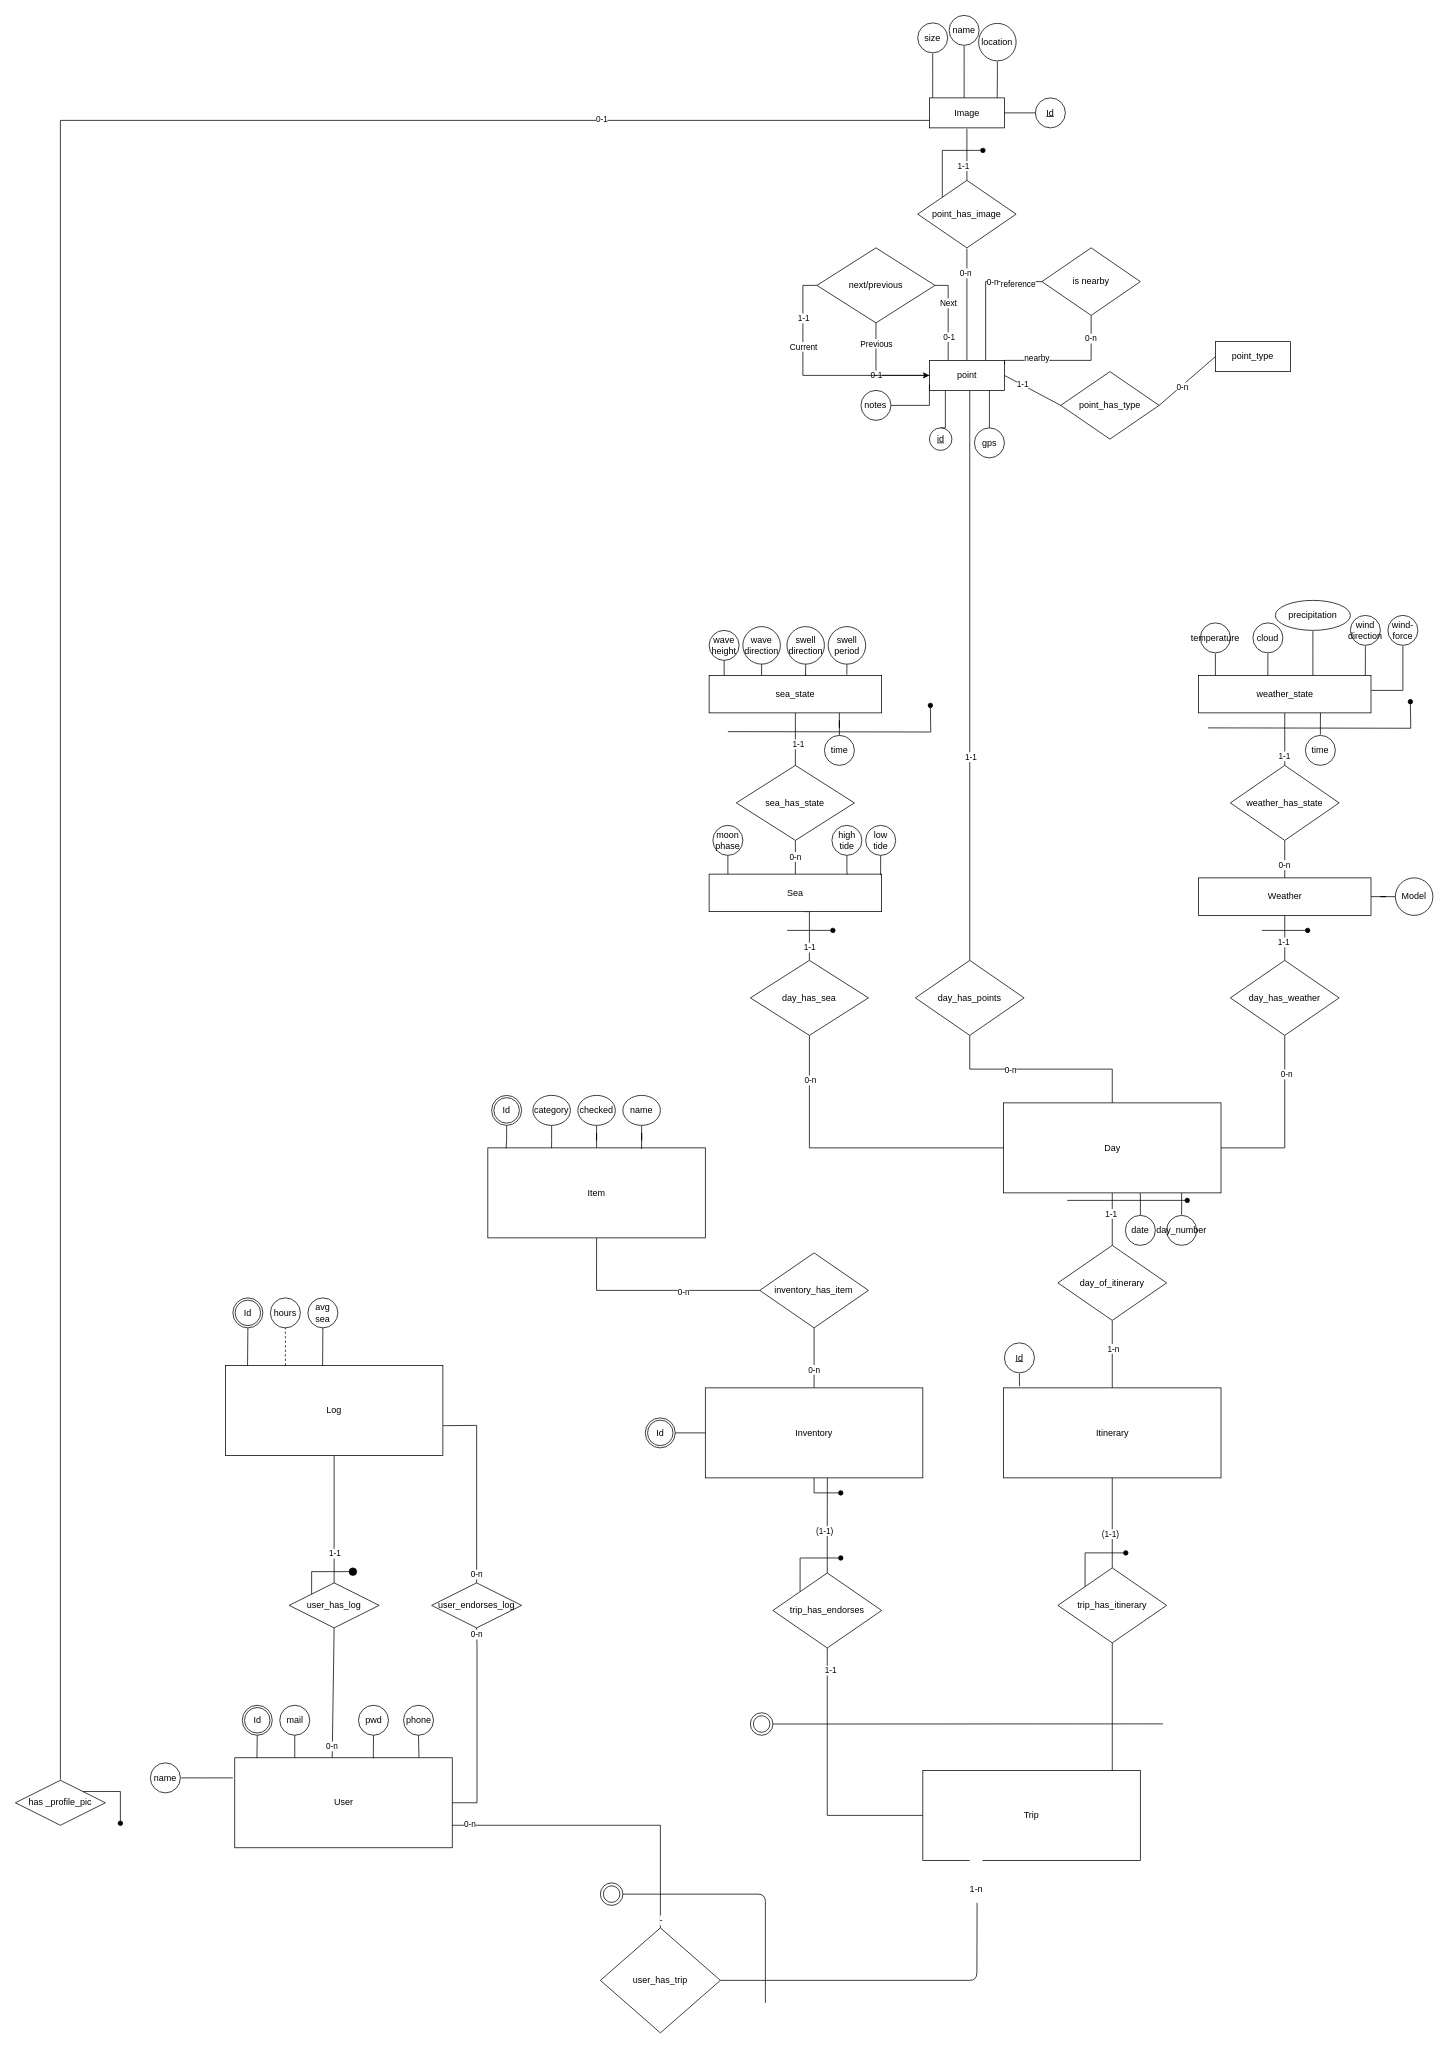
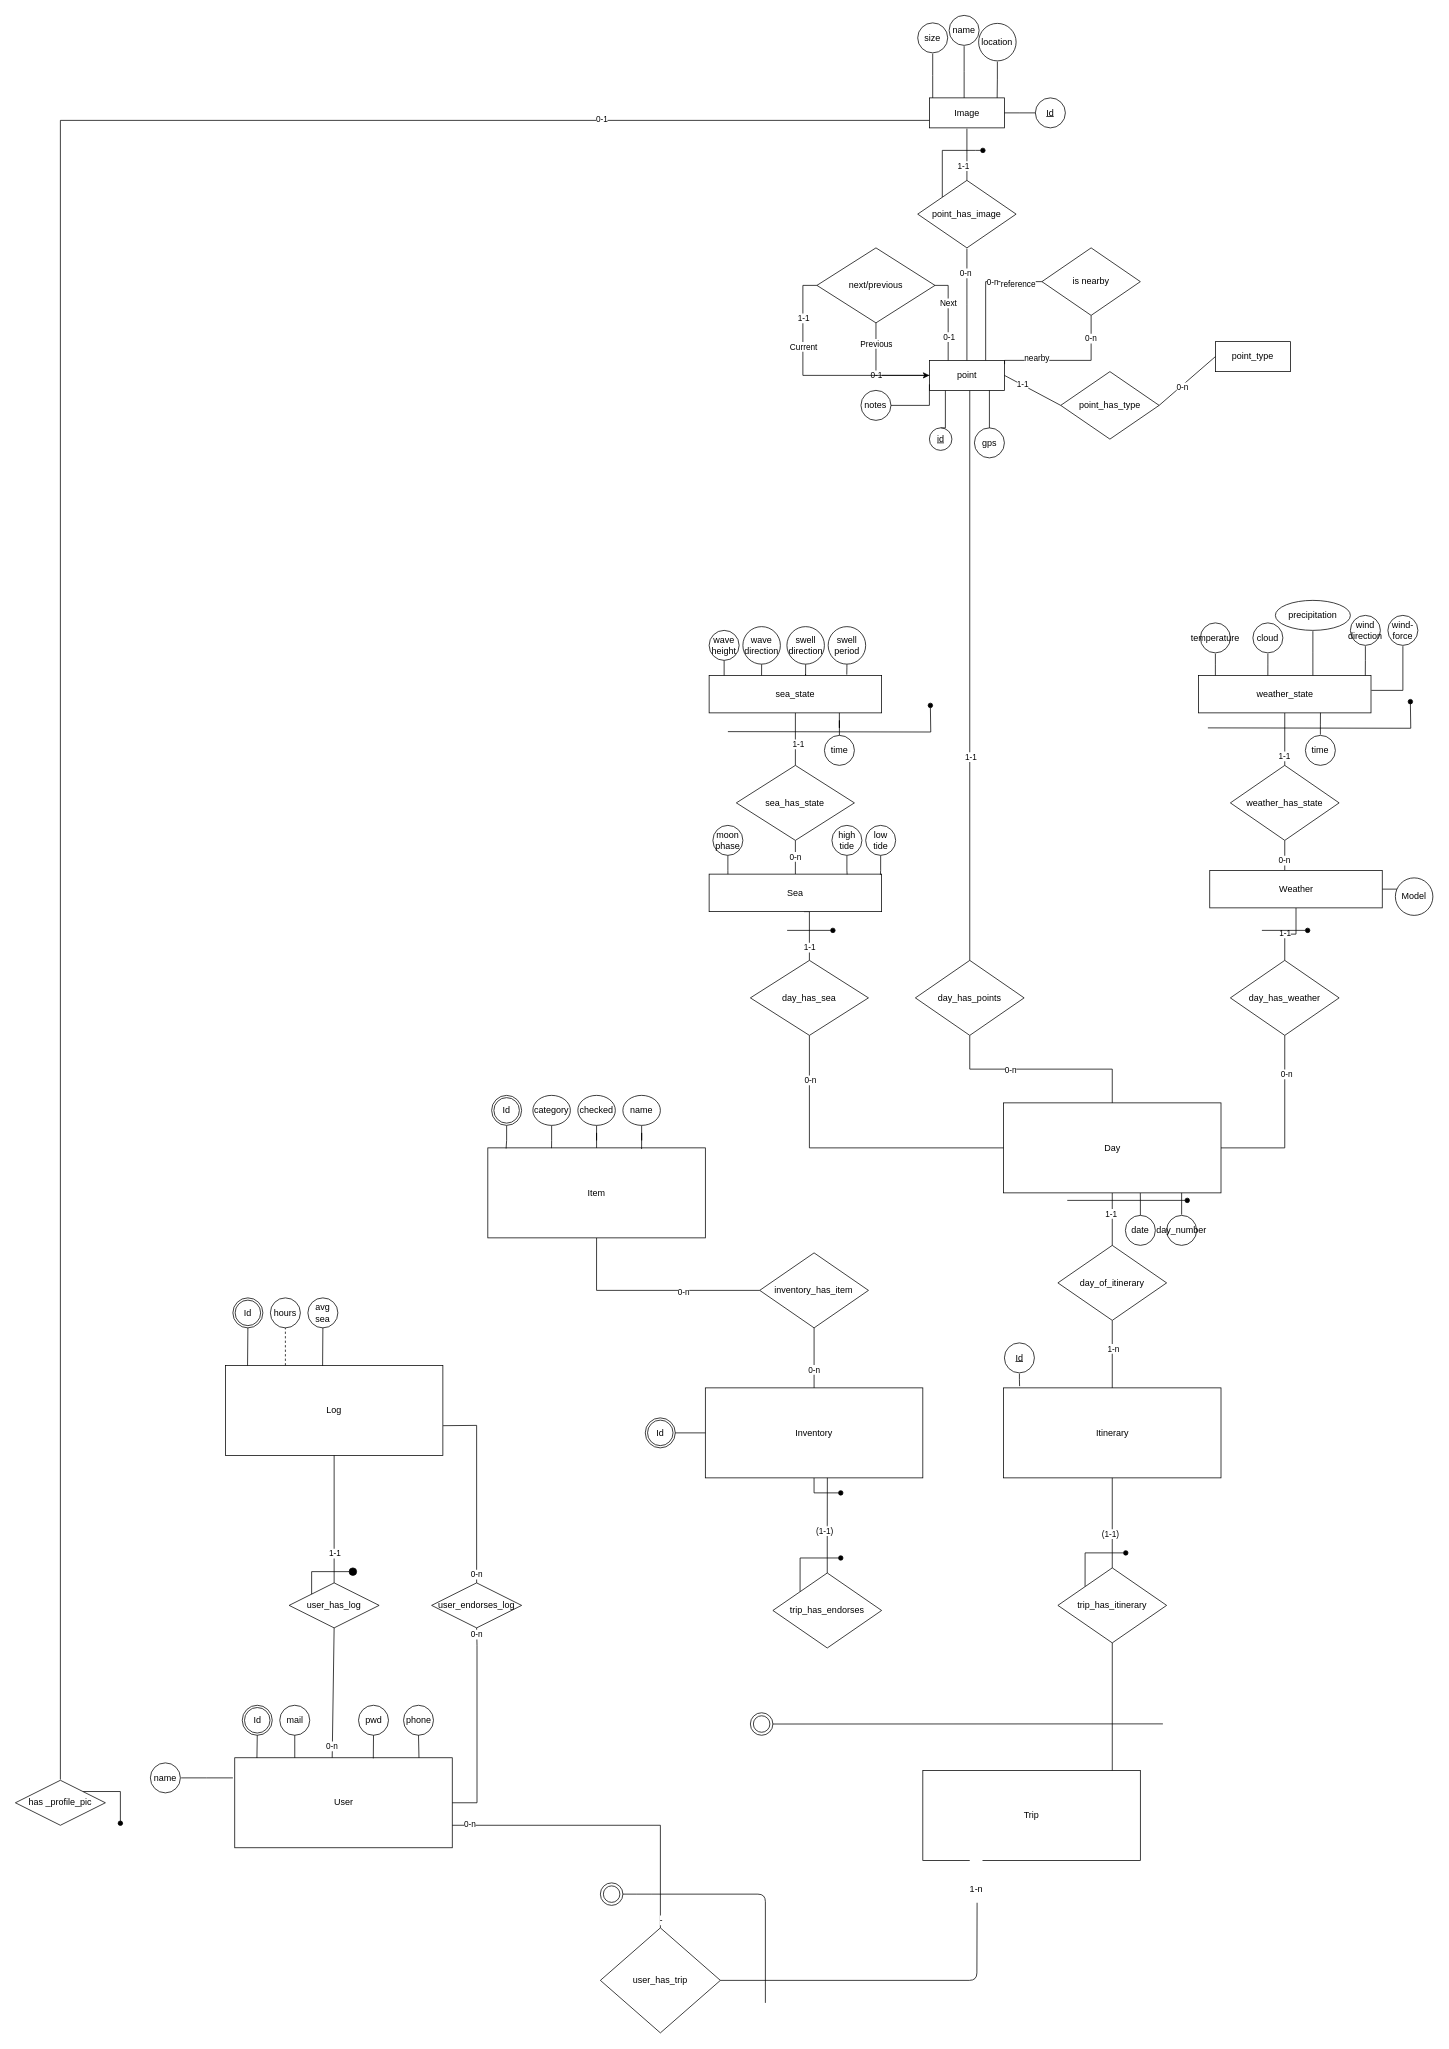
(1285, 897) -> (1296, 889)
(827, 1779) -> none
